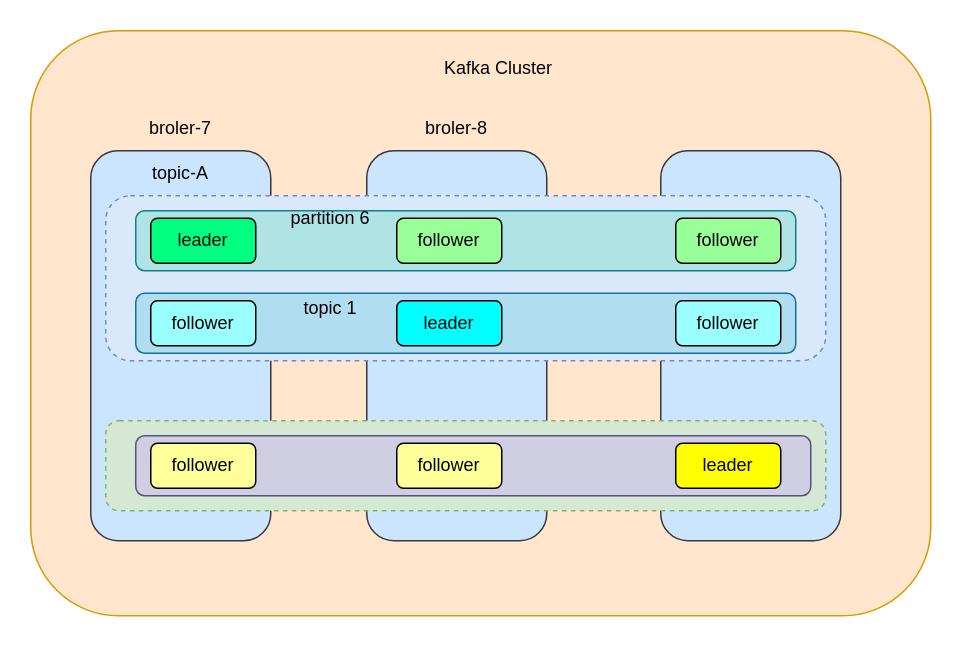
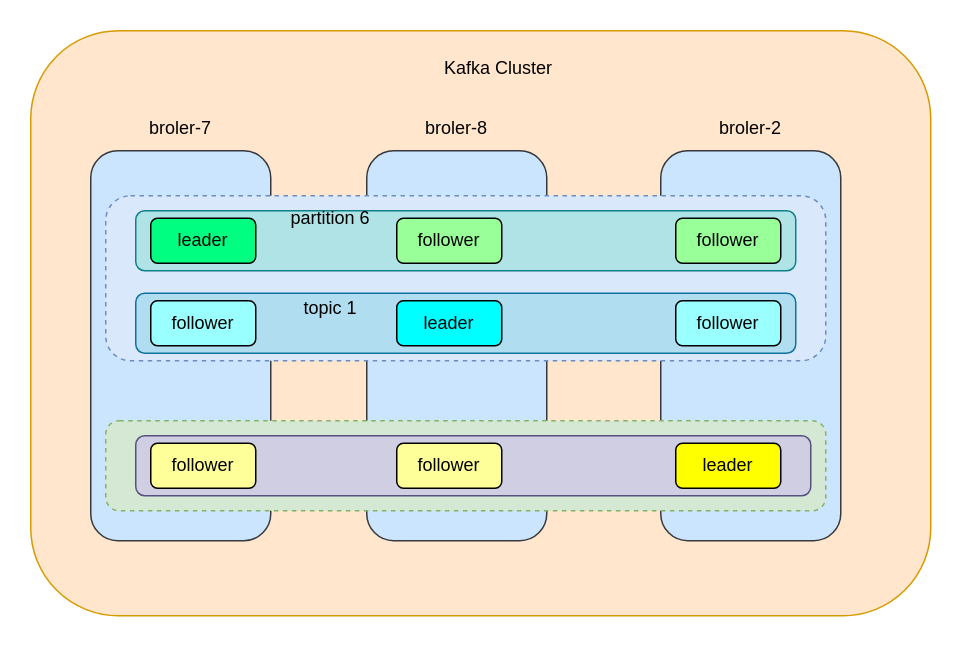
none -> (751, 128)
(181, 173) -> none
